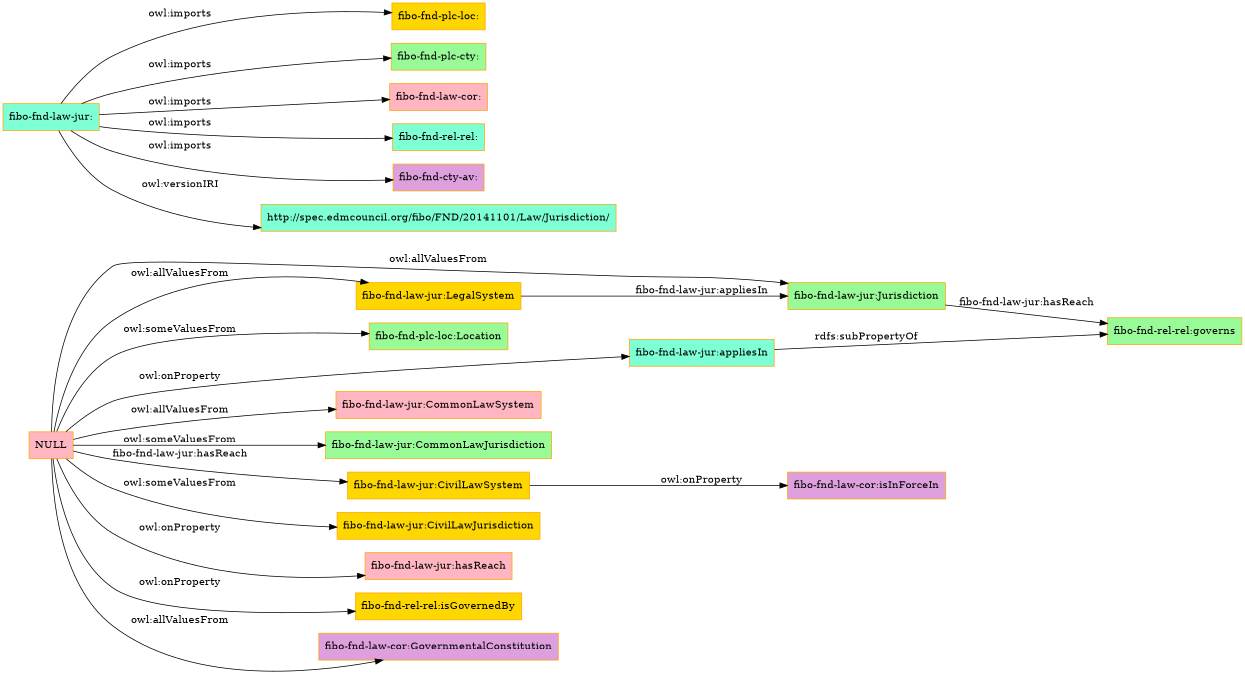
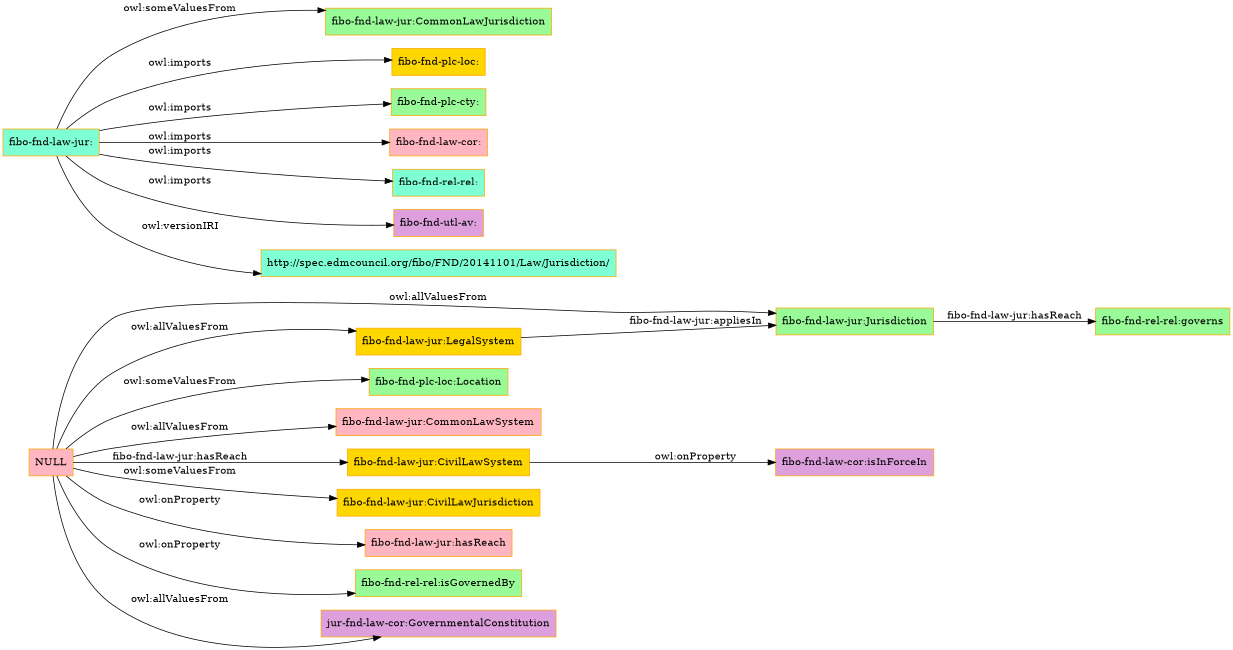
(439, 178) -> (439, 223)
(702, 353) -> none
(196, 445) -> (166, 31)
(439, 606) -> (439, 583)
(439, 647) -> (439, 624)
